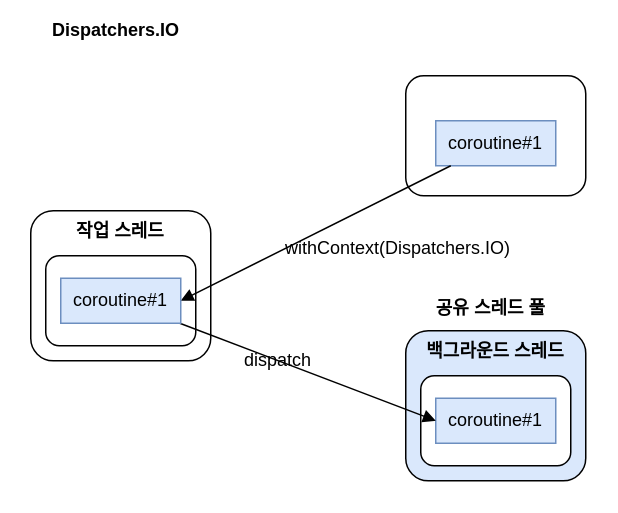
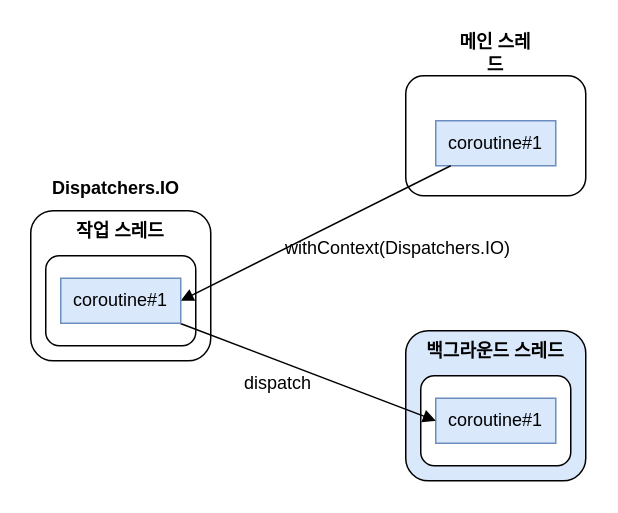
(116, 31) -> (116, 188)
none -> (496, 53)
(491, 308) -> none
(278, 361) -> (278, 383)
